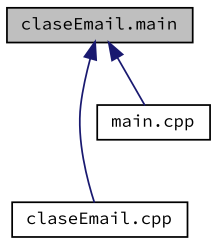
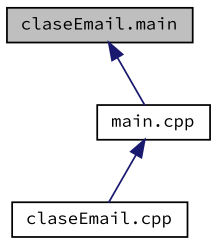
(80, 131) -> (122, 179)
